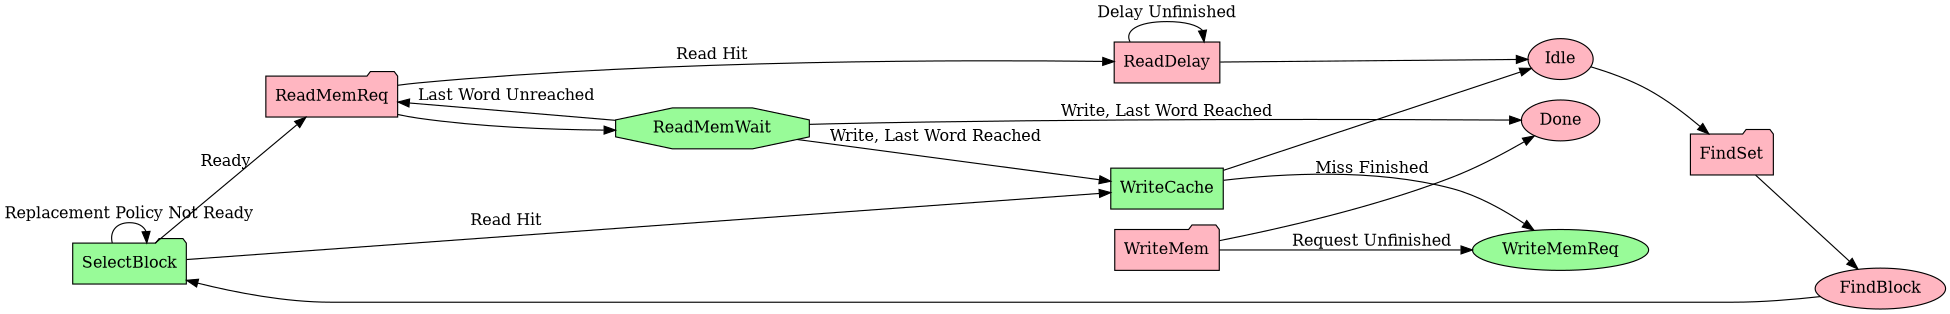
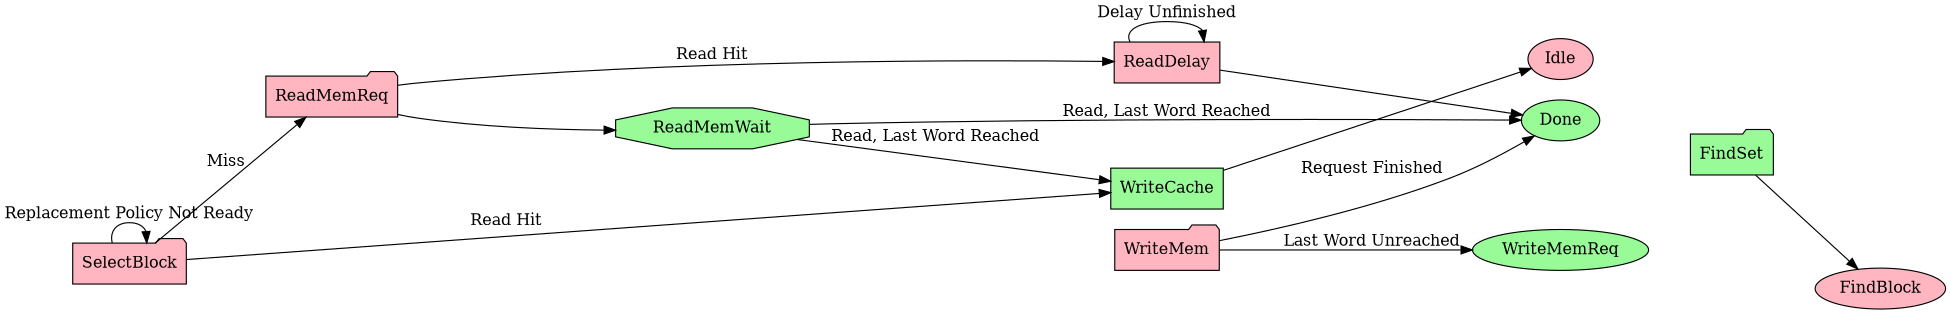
(1368, 61) -> (1366, 92)
(1649, 90) -> none
(513, 112) -> none
(1167, 112) -> (1167, 112)
(1561, 120) -> (1561, 120)
(936, 137) -> (936, 137)
(1732, 155) -> (1732, 155)
(226, 162) -> (226, 162)
(1372, 169) -> (1372, 169)
(1378, 177) -> none
(1372, 241) -> (1372, 241)
(130, 264) -> (130, 264)
(1008, 302) -> none
